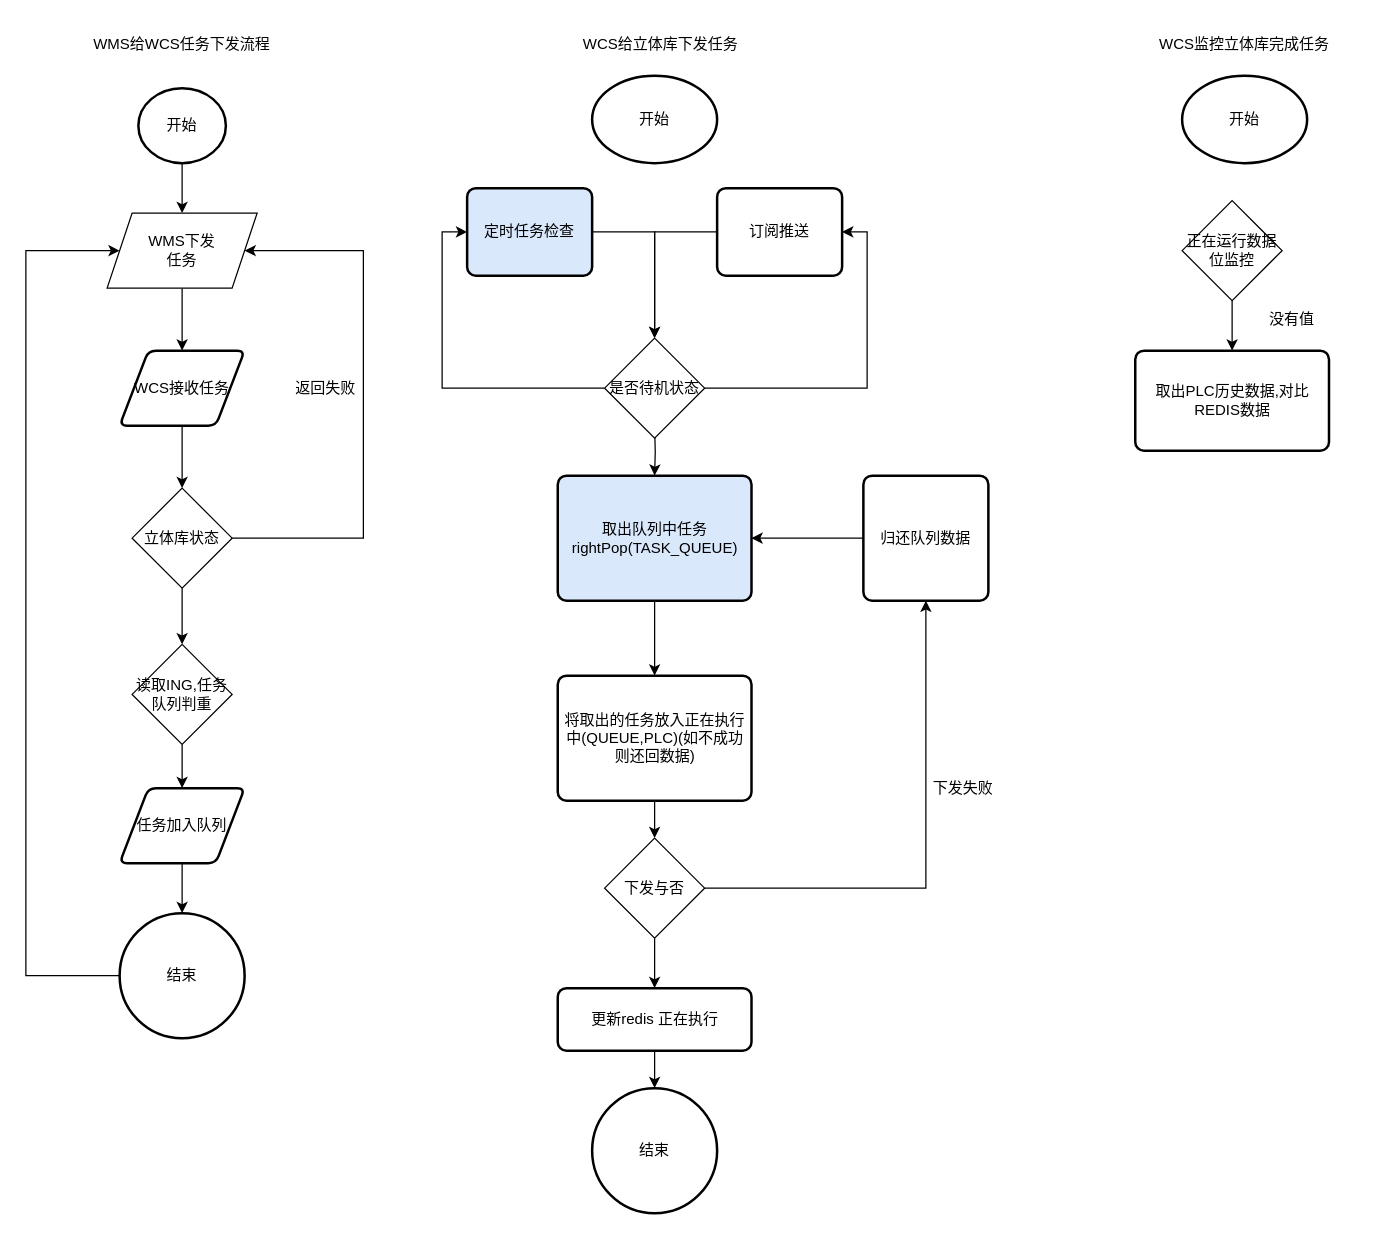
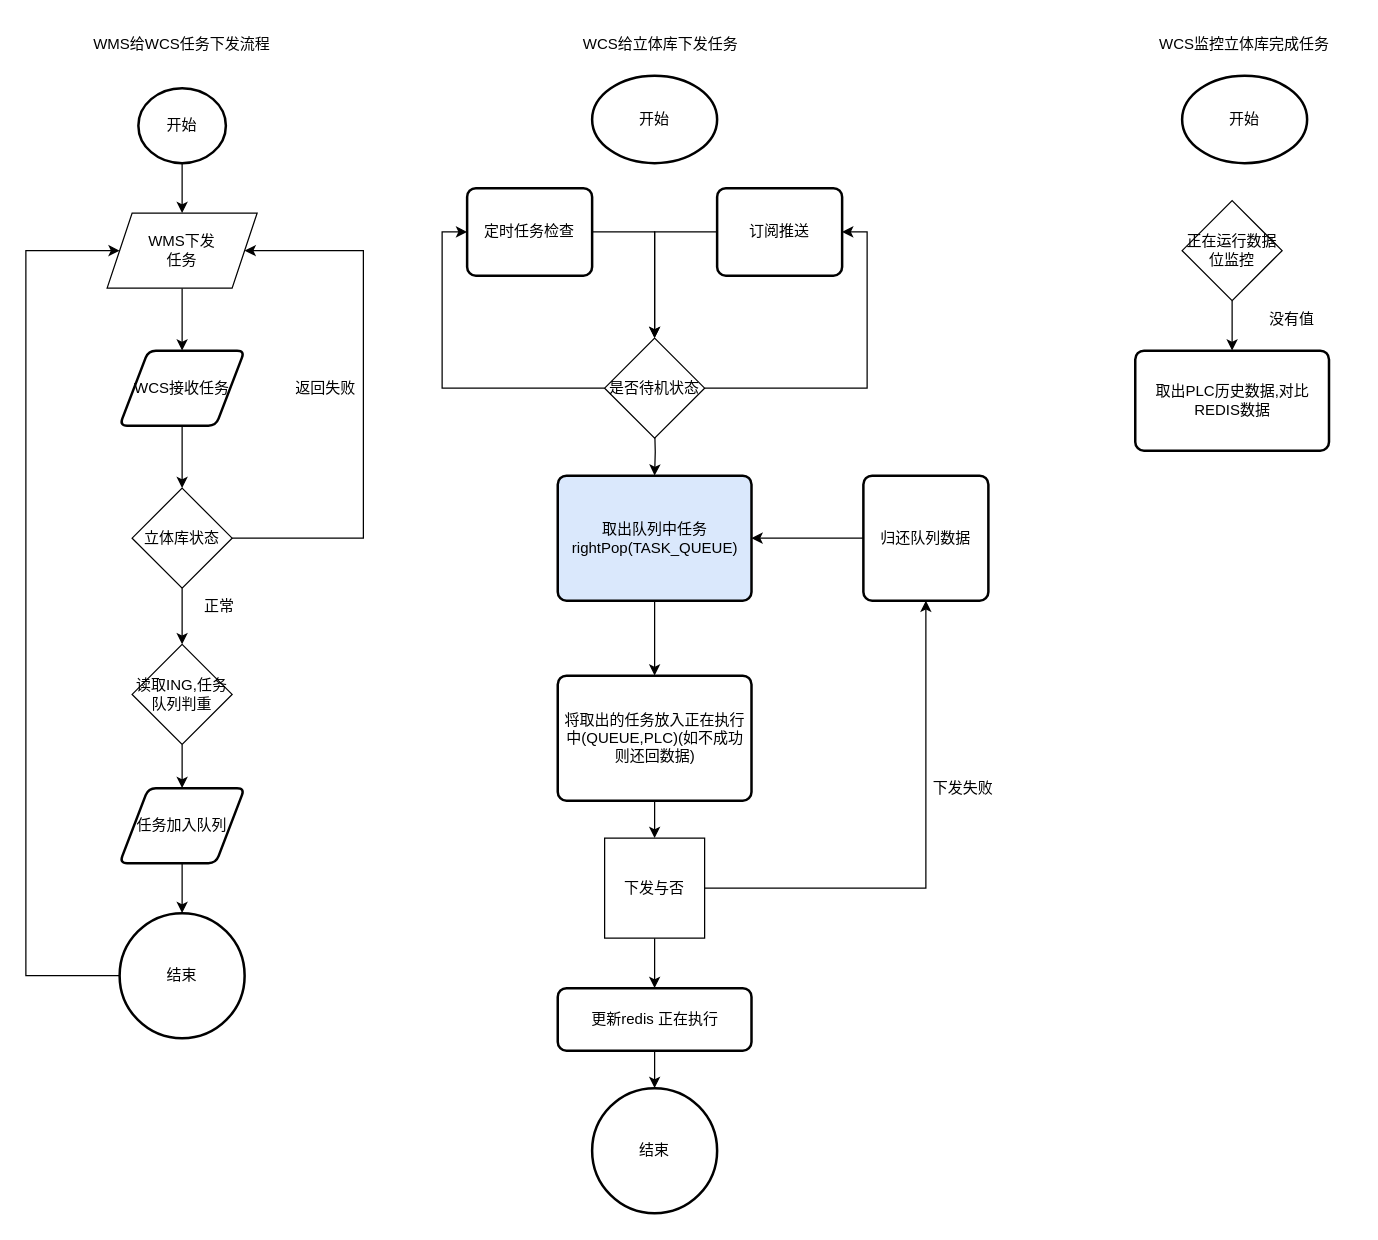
(529, 232) -> (529, 232)
none -> (219, 607)
(654, 888) -> (654, 888)
